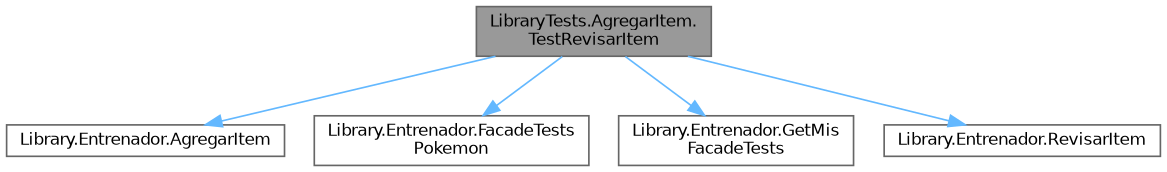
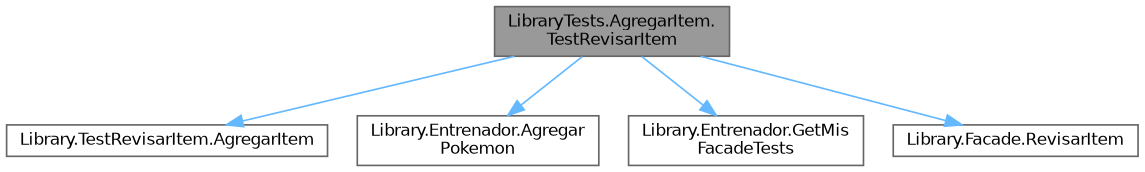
(146, 141) -> (167, 141)
(452, 141) -> (478, 141)
(1022, 141) -> (1016, 141)
